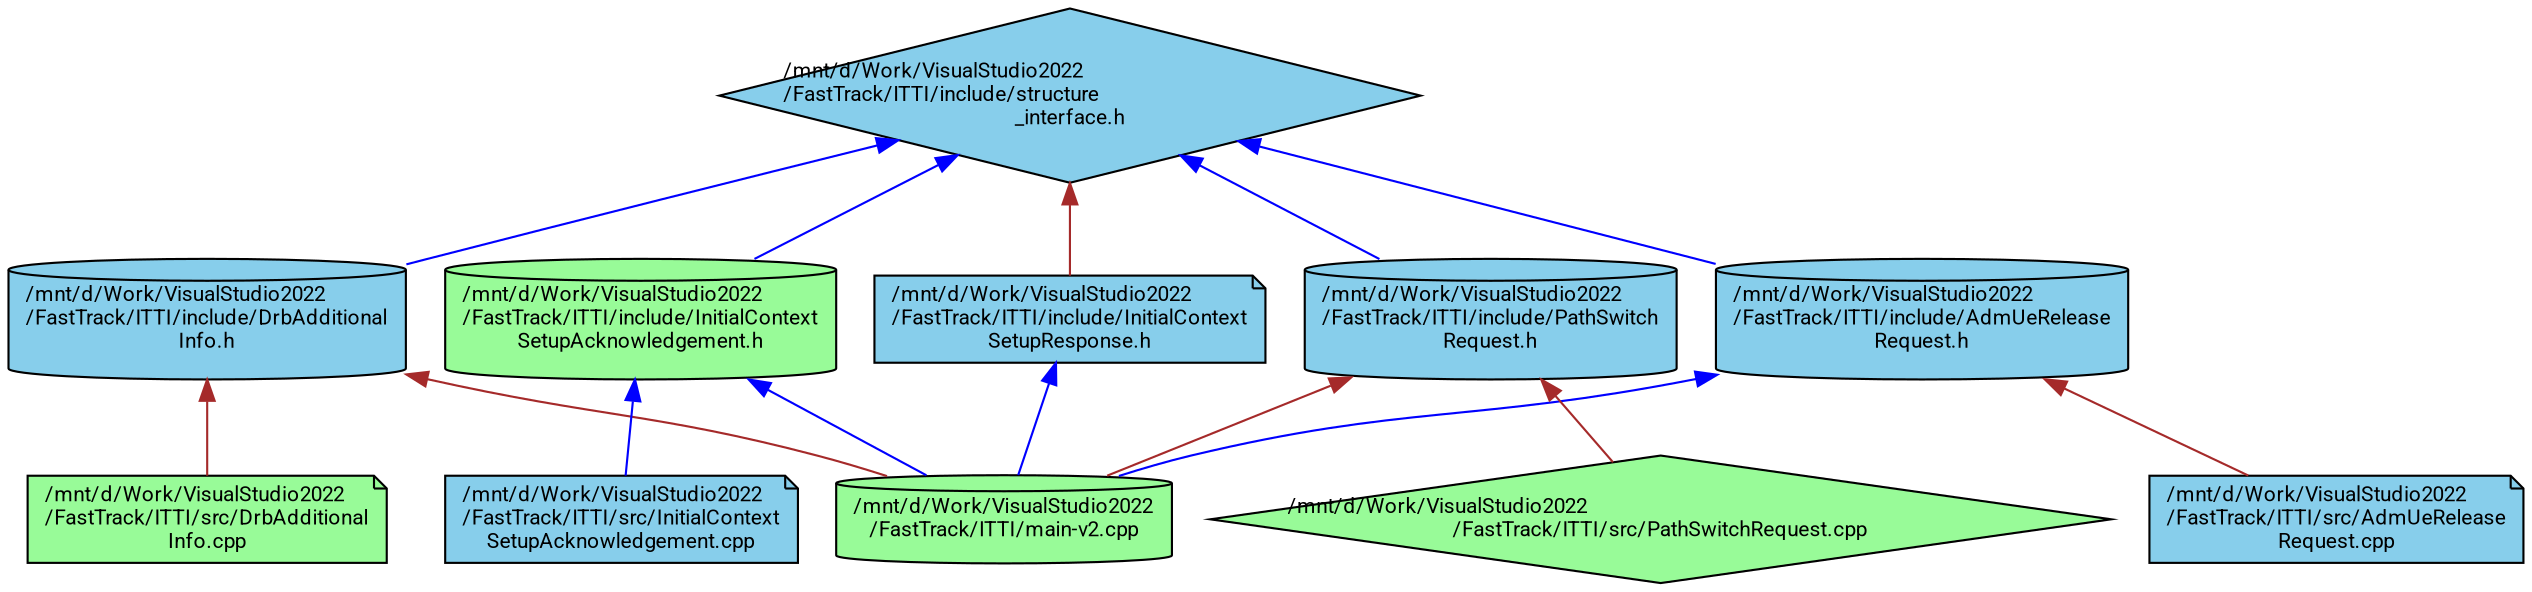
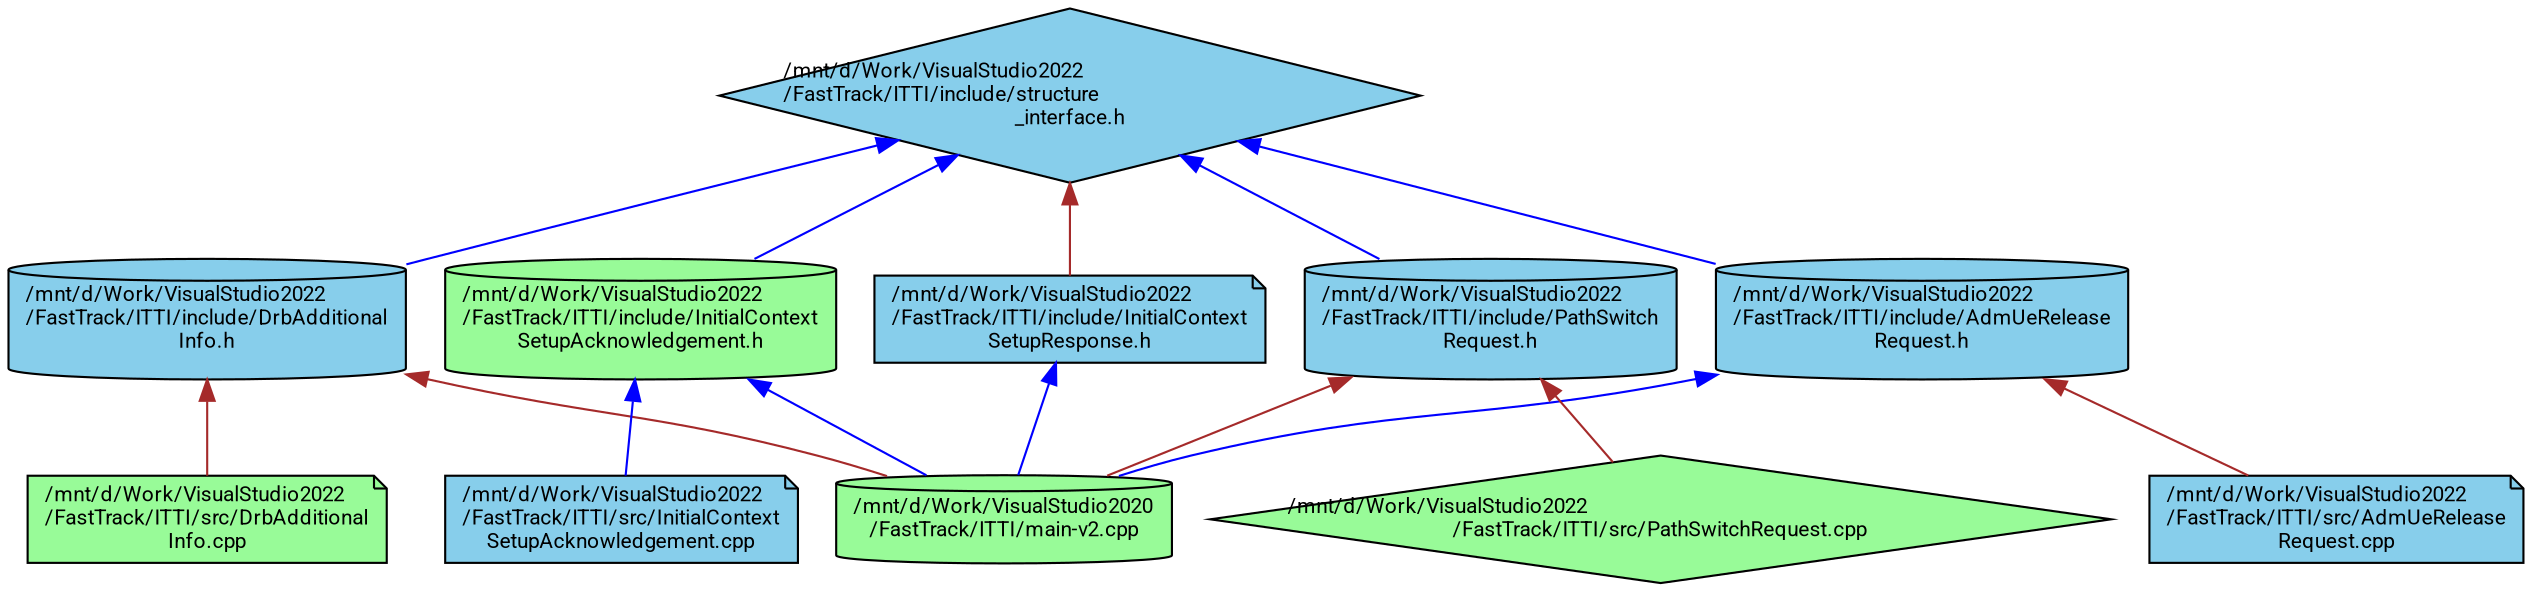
(1004, 519) -> (1004, 519)
